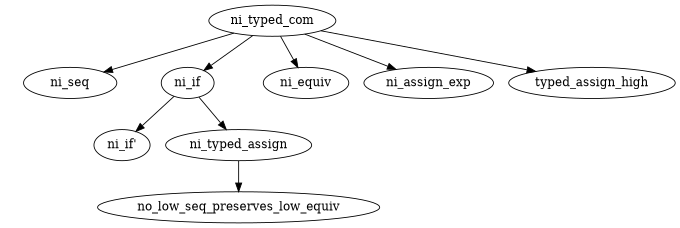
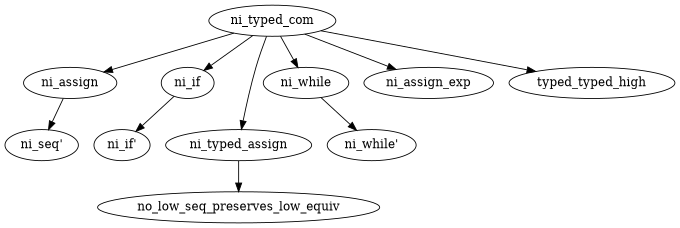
(70, 83) -> (70, 83)
(306, 83) -> (306, 83)
(592, 83) -> (592, 83)
(210, 110) -> (253, 78)
none -> (42, 145)
none -> (372, 145)
